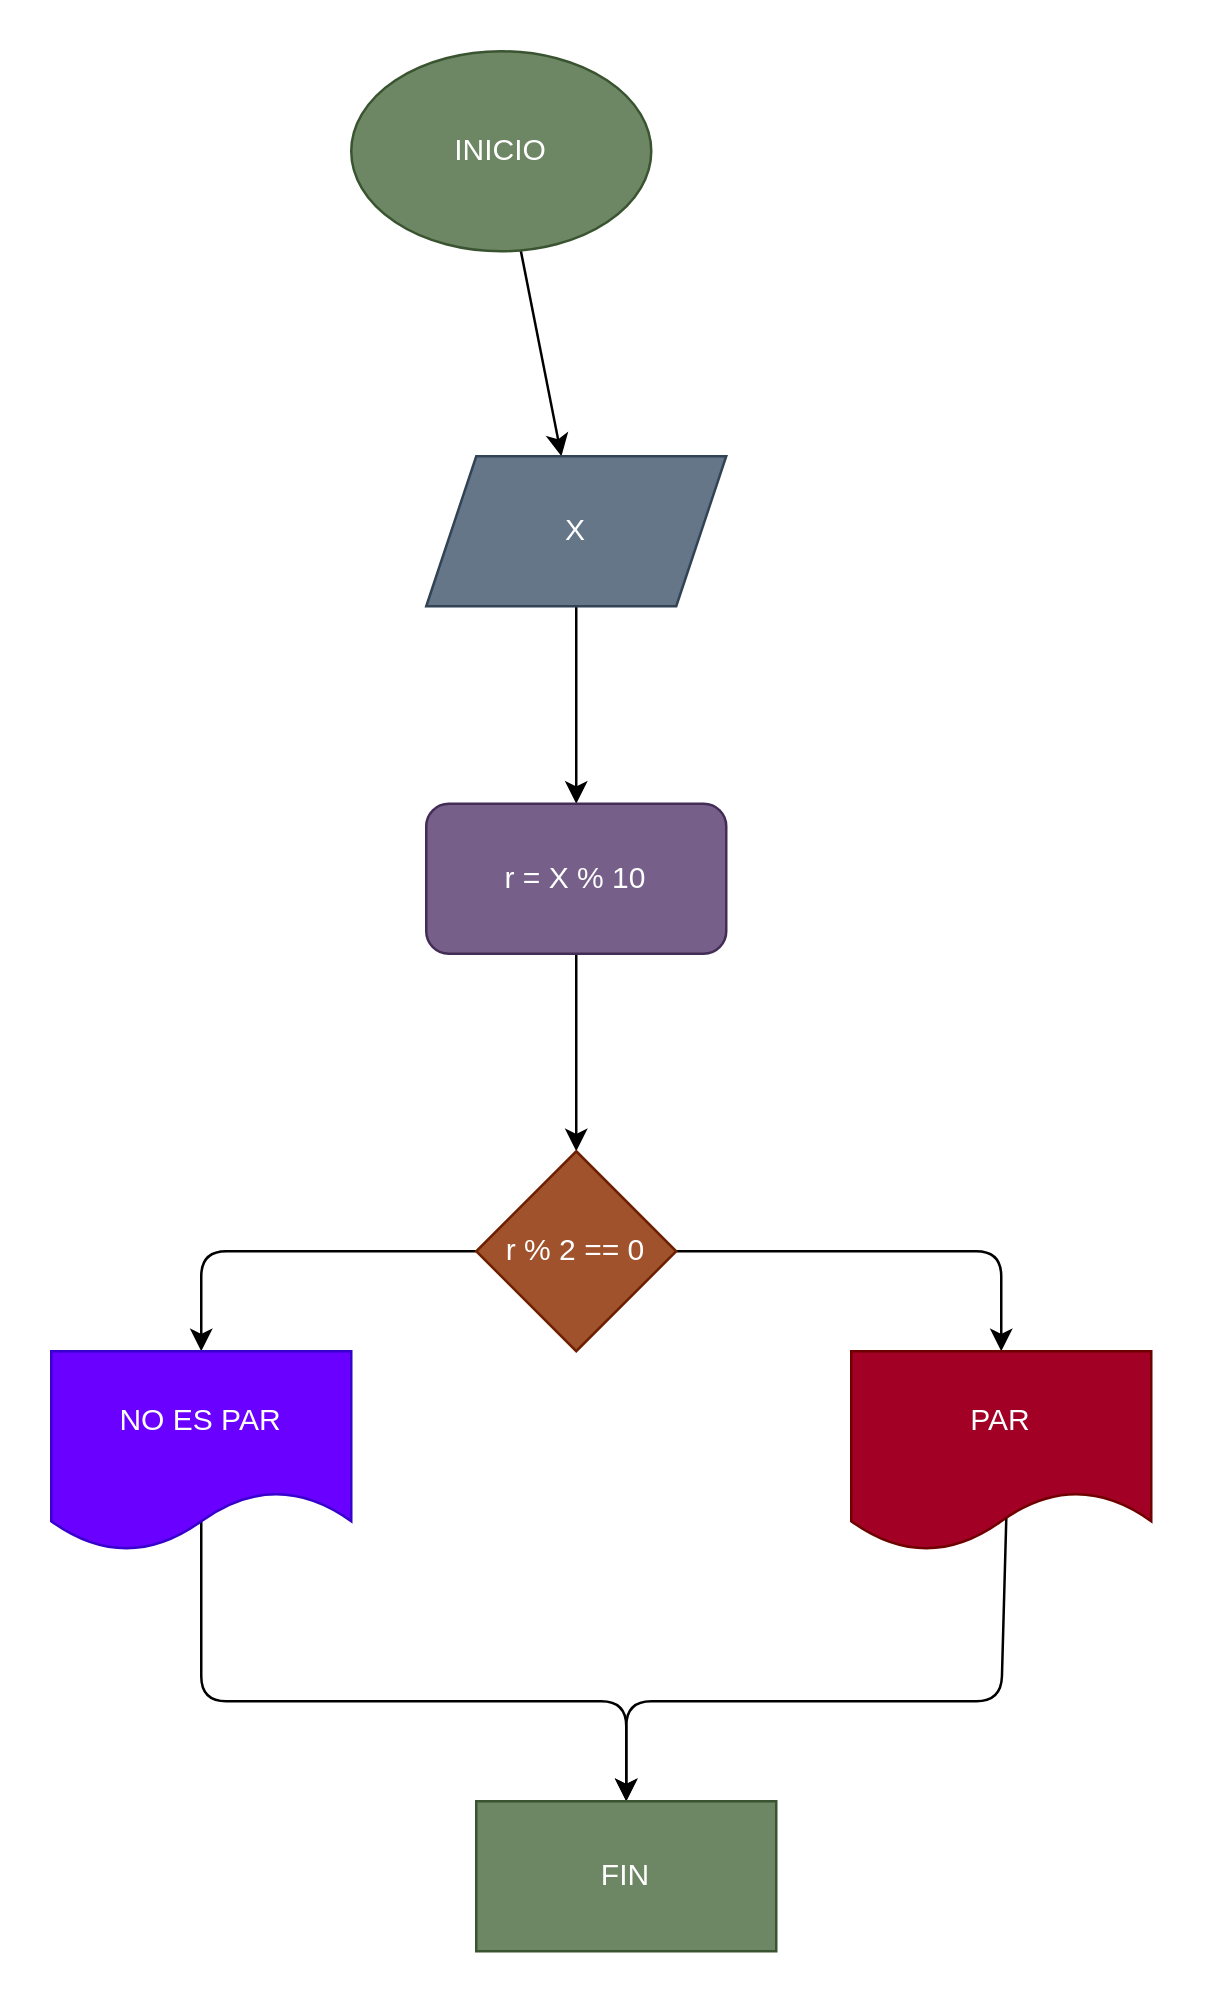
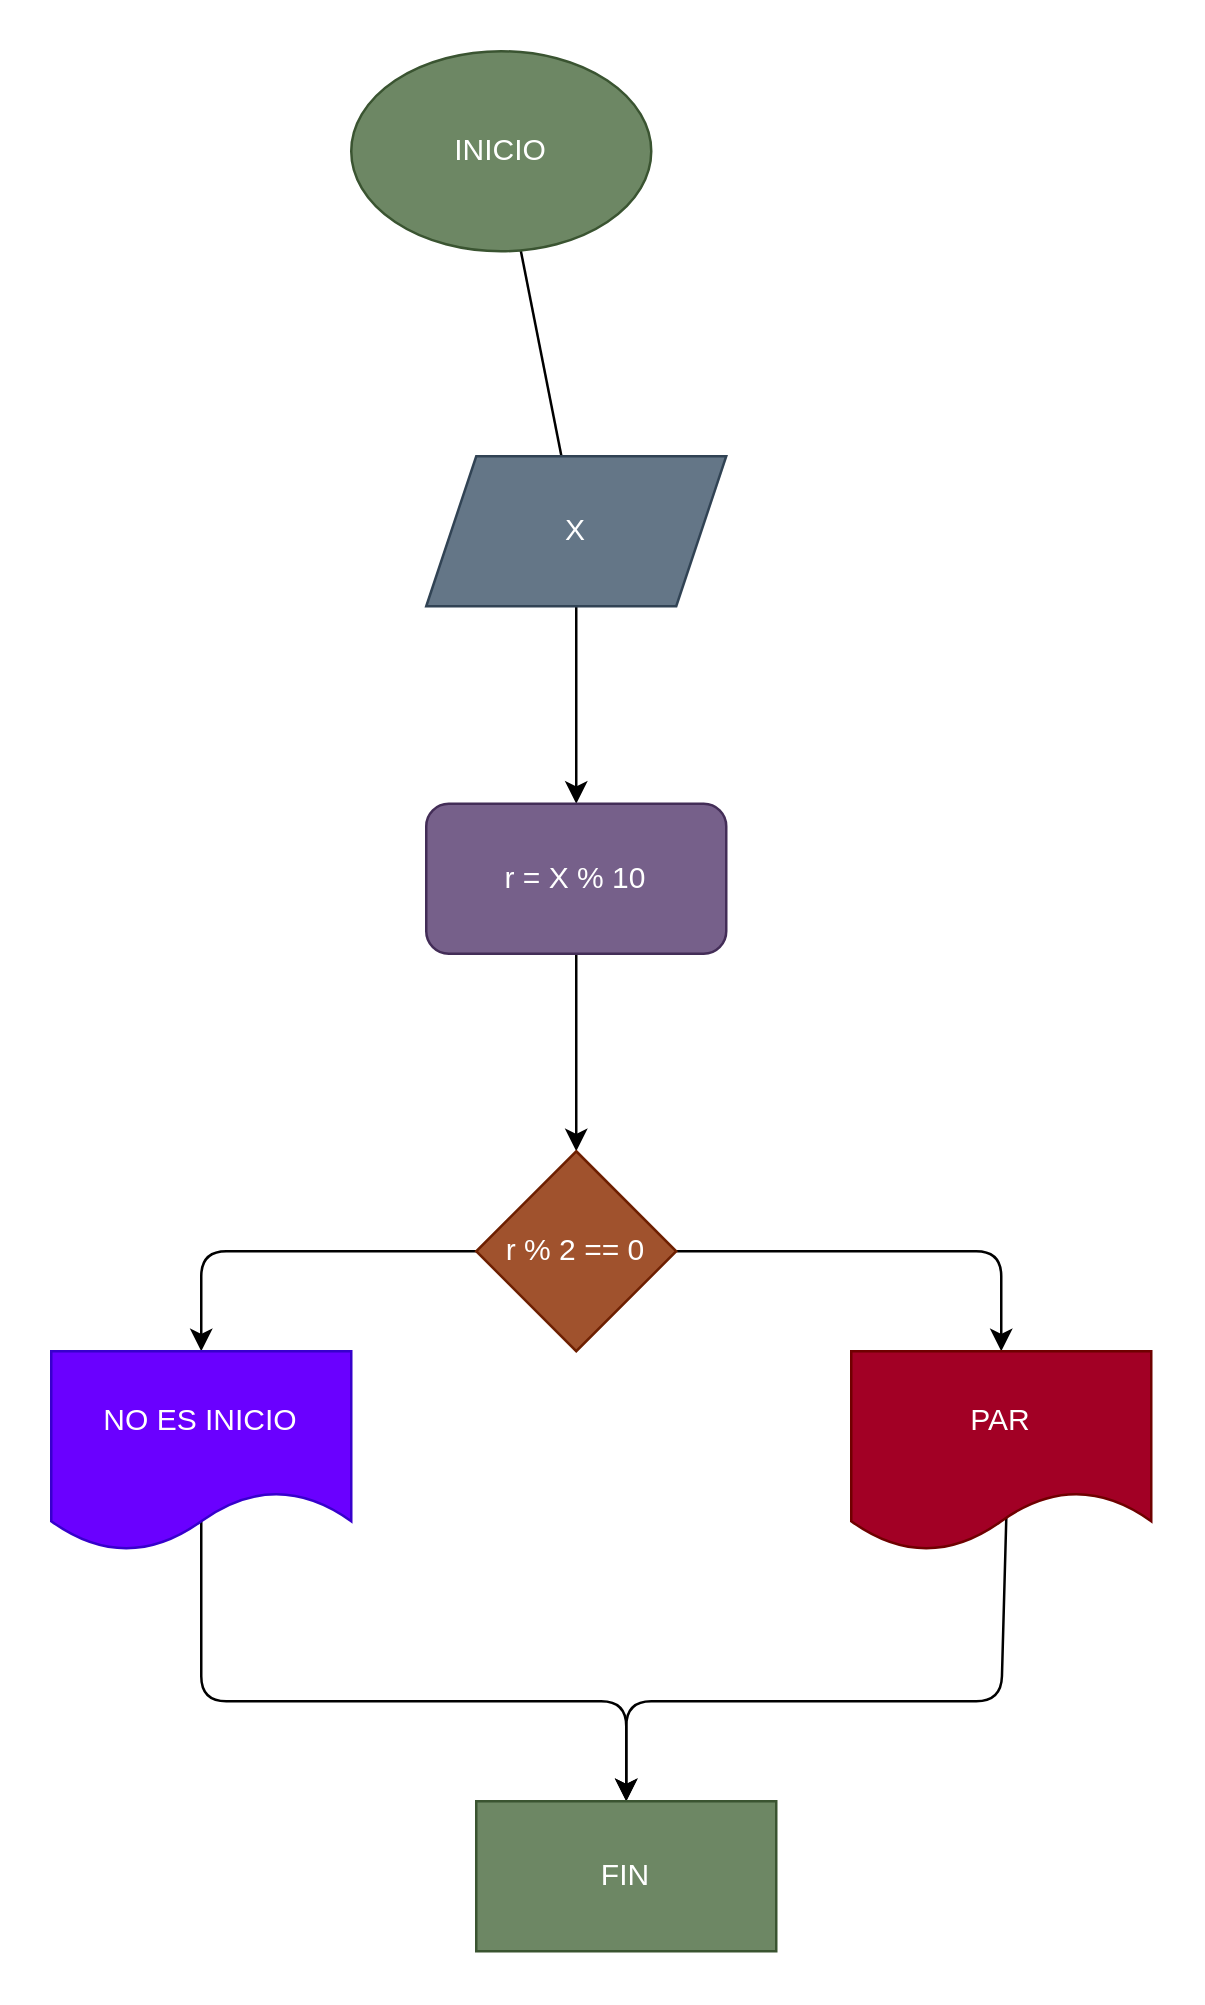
(558, 438) -> (559, 444)
(201, 1421) -> (201, 1421)
